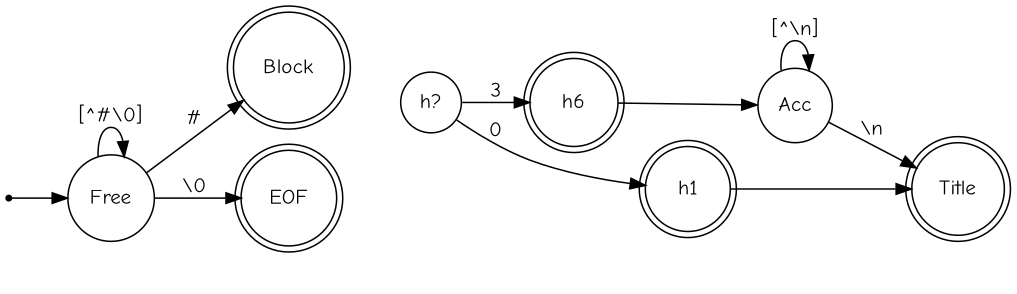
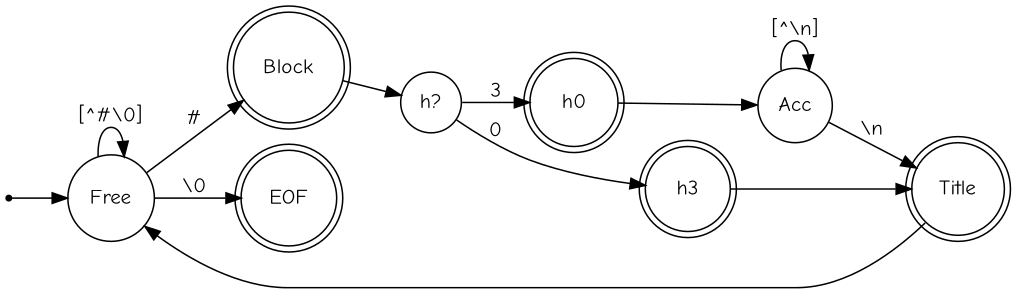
none -> (364, 86)
(574, 102) -> (574, 102)
(688, 189) -> (688, 189)
none -> (544, 288)
